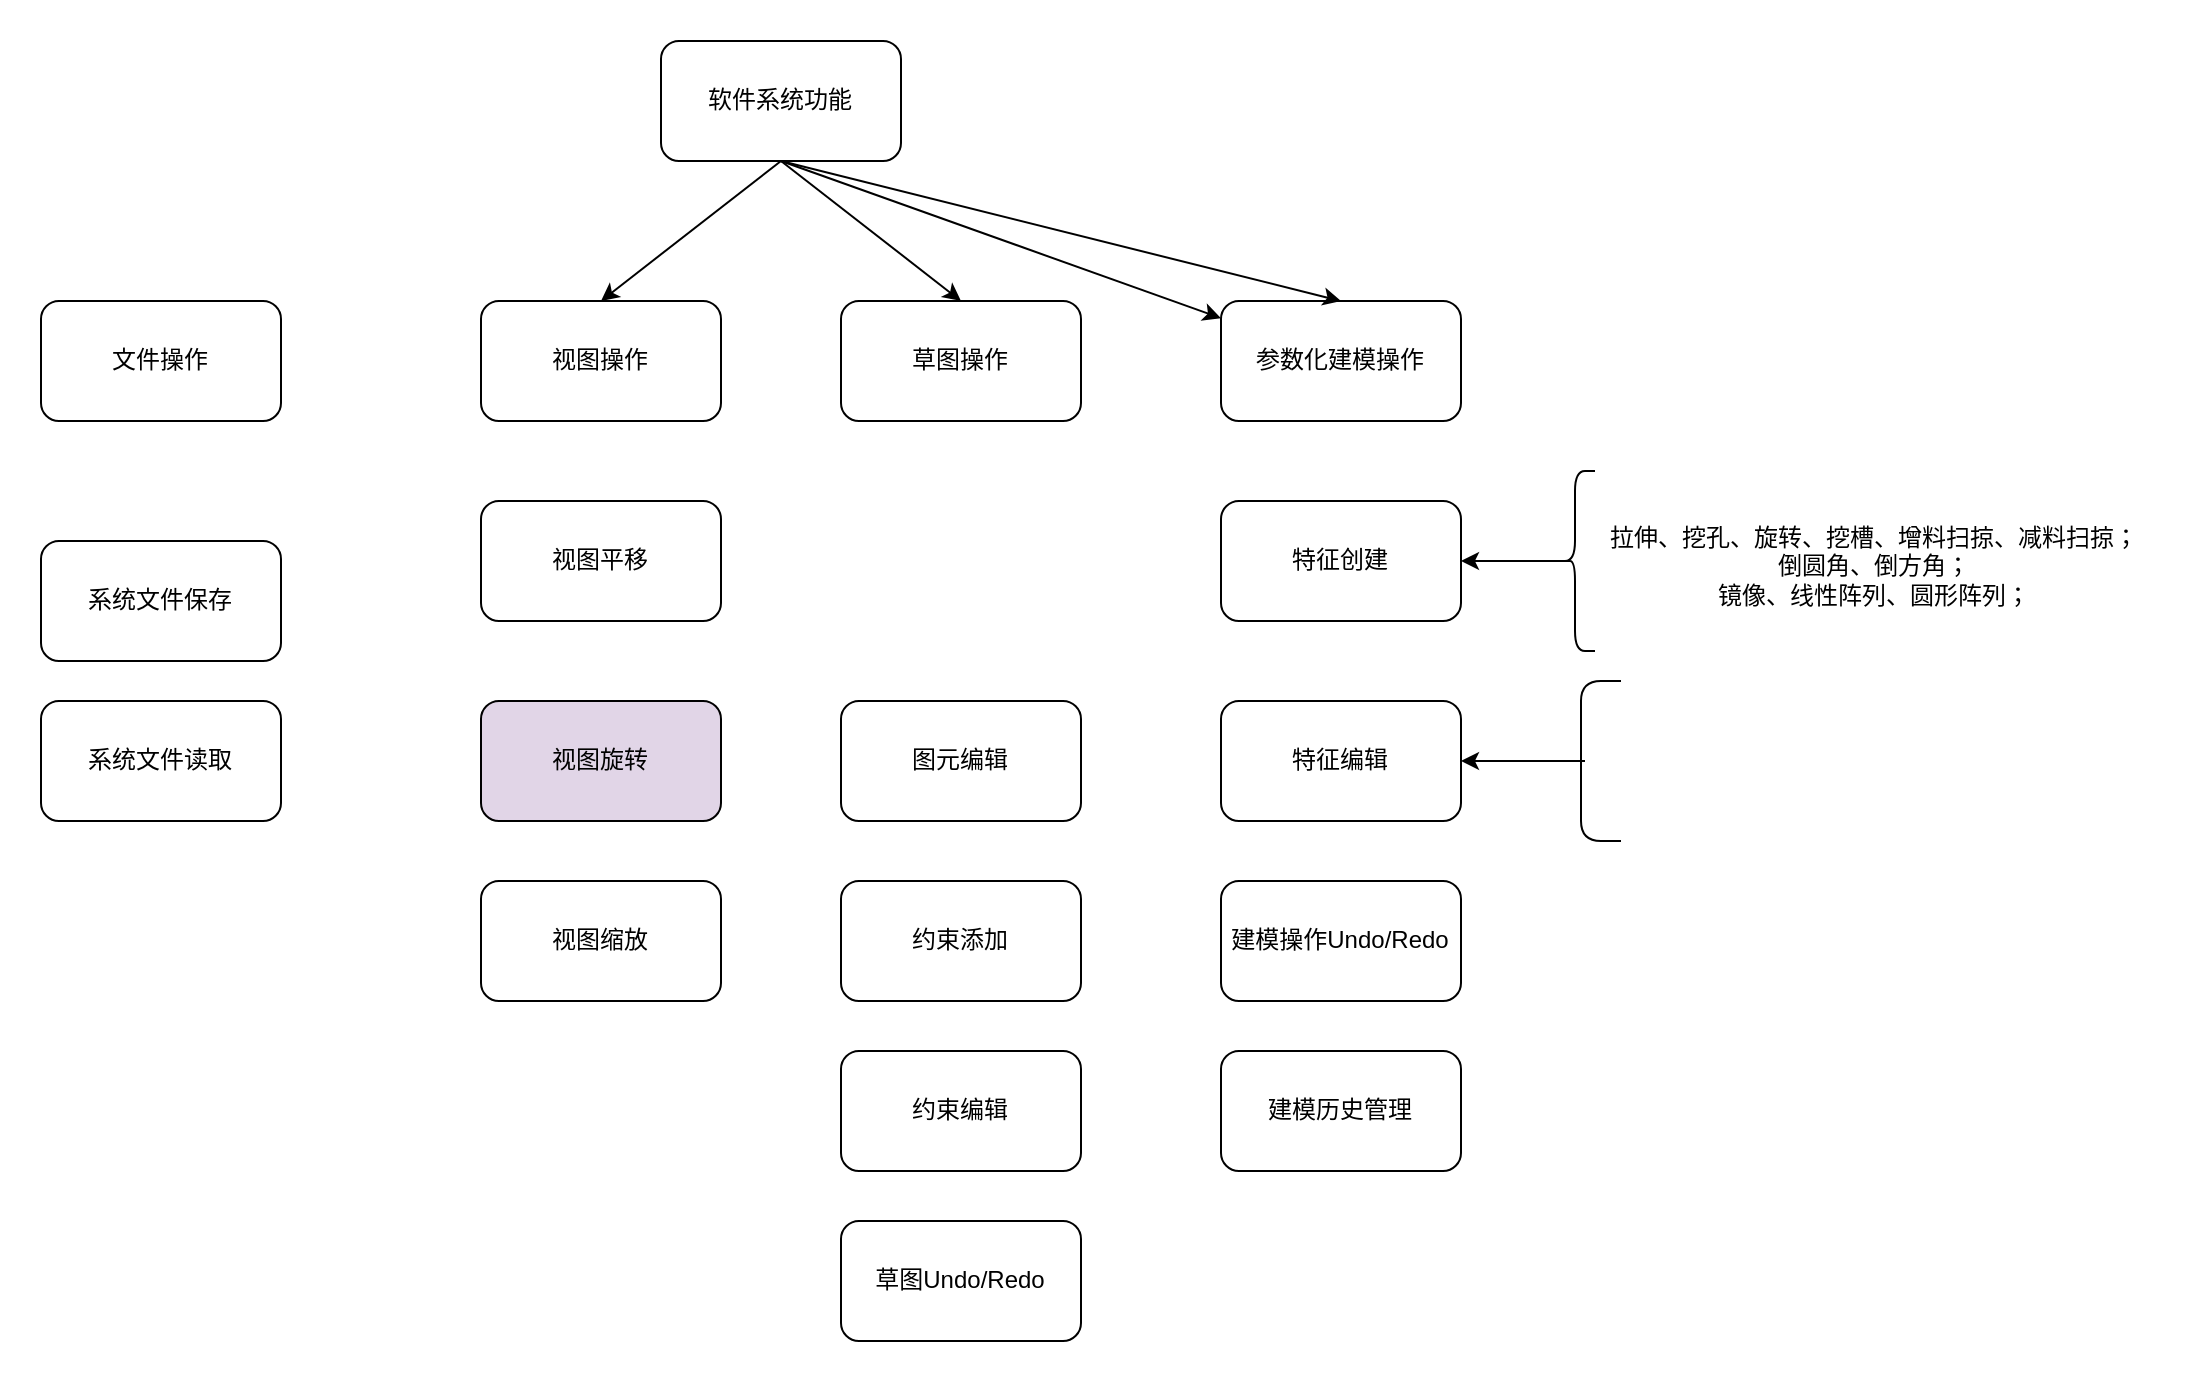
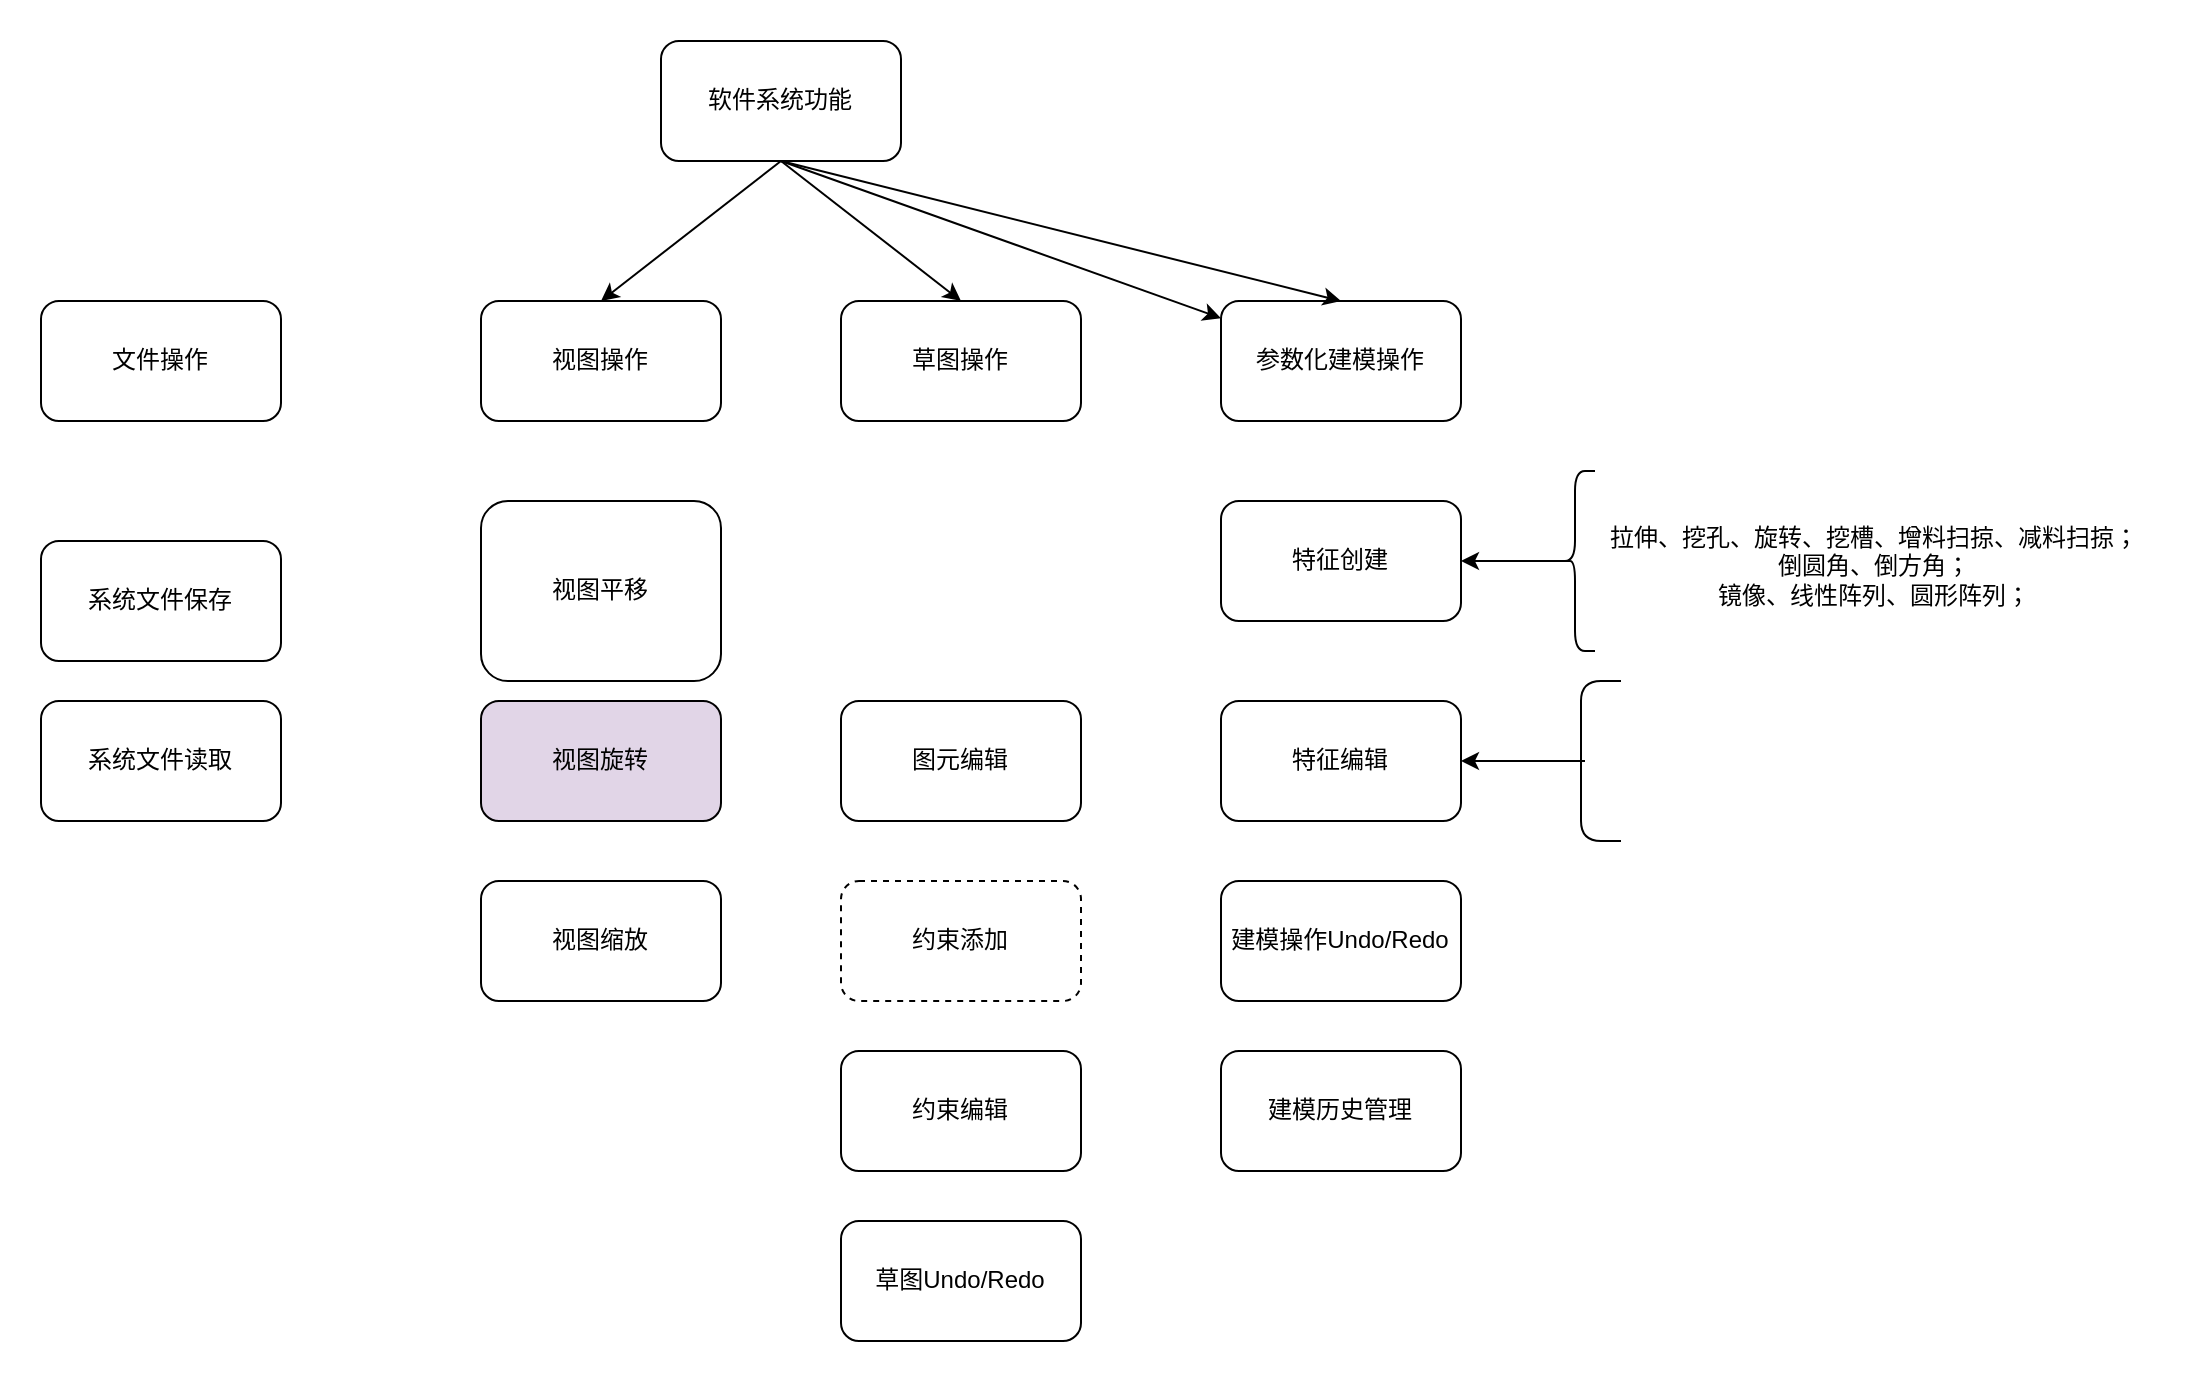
(601, 561) -> (601, 591)
(961, 941) -> (961, 941)
